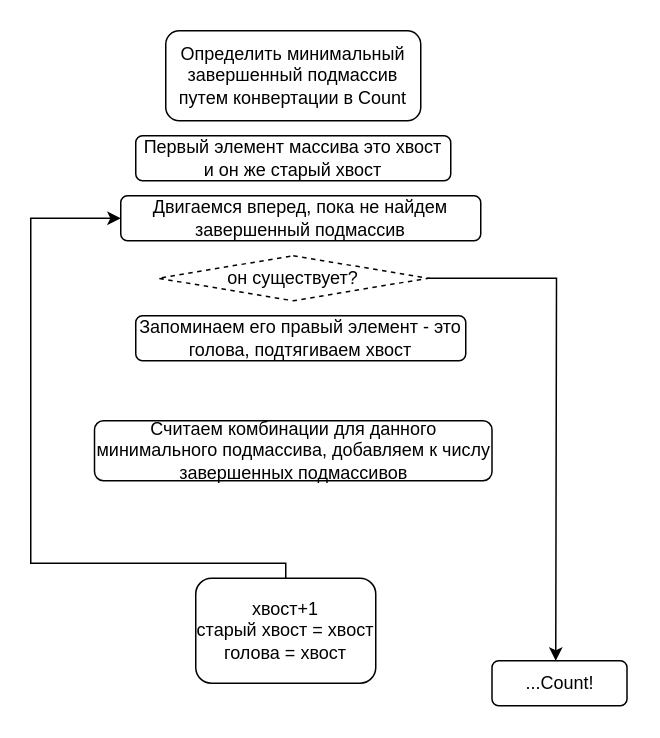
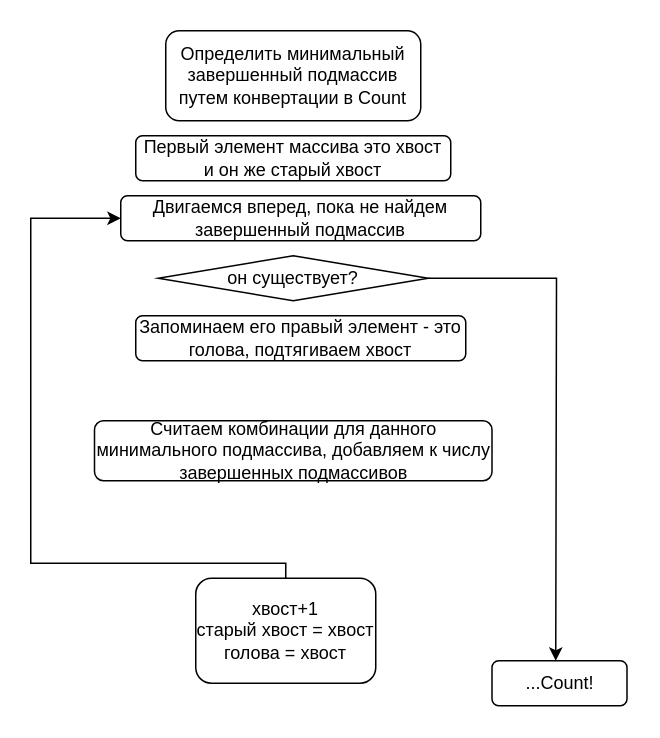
(293, 278) -> (293, 278)
